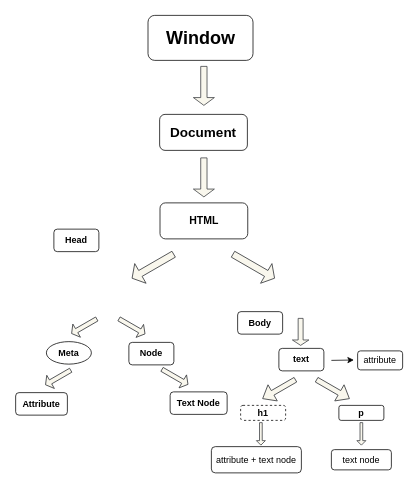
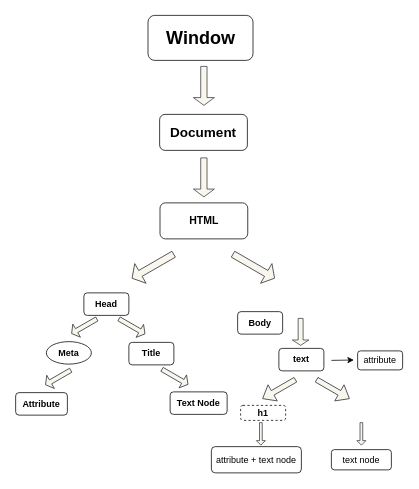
(76, 240) -> (106, 304)
(151, 354) -> (151, 354)
(361, 413) -> none
